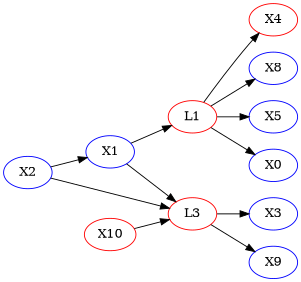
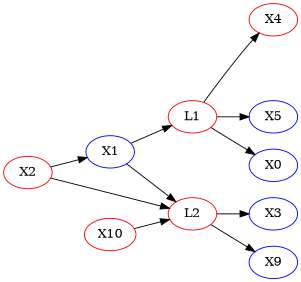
(273, 68) -> none
(28, 173) -> (28, 173)
(192, 214) -> (192, 214)
